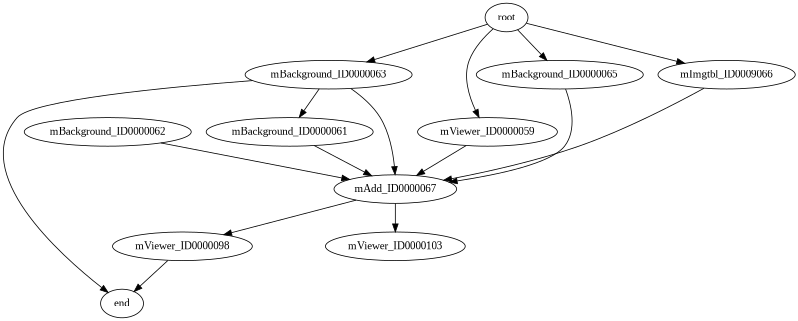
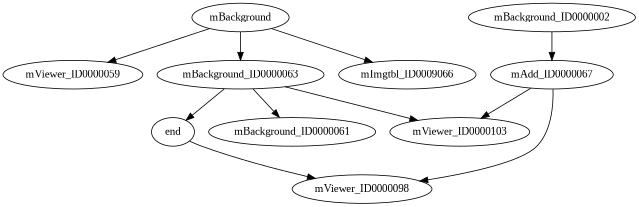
(507, 17) -> (241, 17)
(560, 75) -> none
(383, 122) -> (348, 103)
(108, 132) -> (552, 17)
(582, 145) -> none
(445, 158) -> none
(339, 159) -> none
(154, 273) -> (248, 161)
